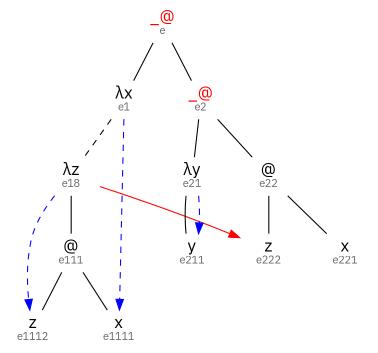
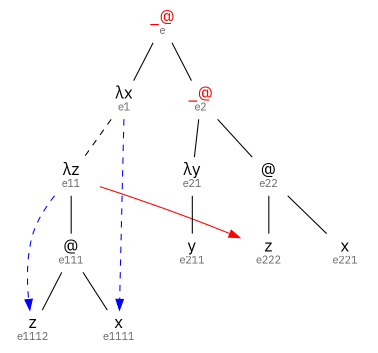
(71, 184) -> (71, 184)
(199, 209) -> none
